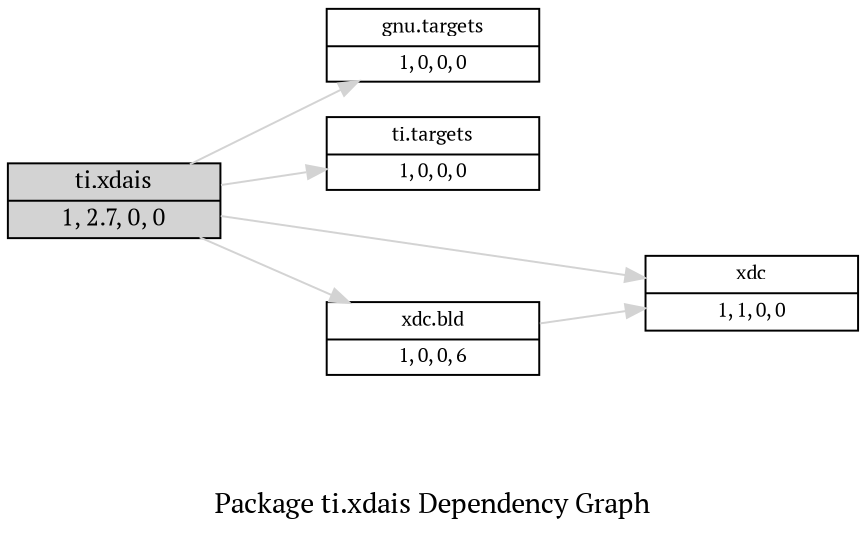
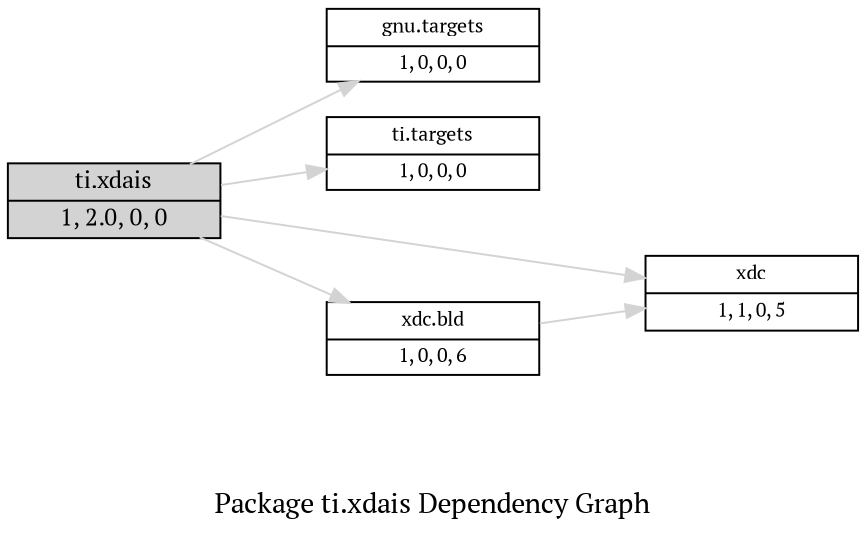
(114, 218) -> (114, 218)
(752, 311) -> (752, 311)
